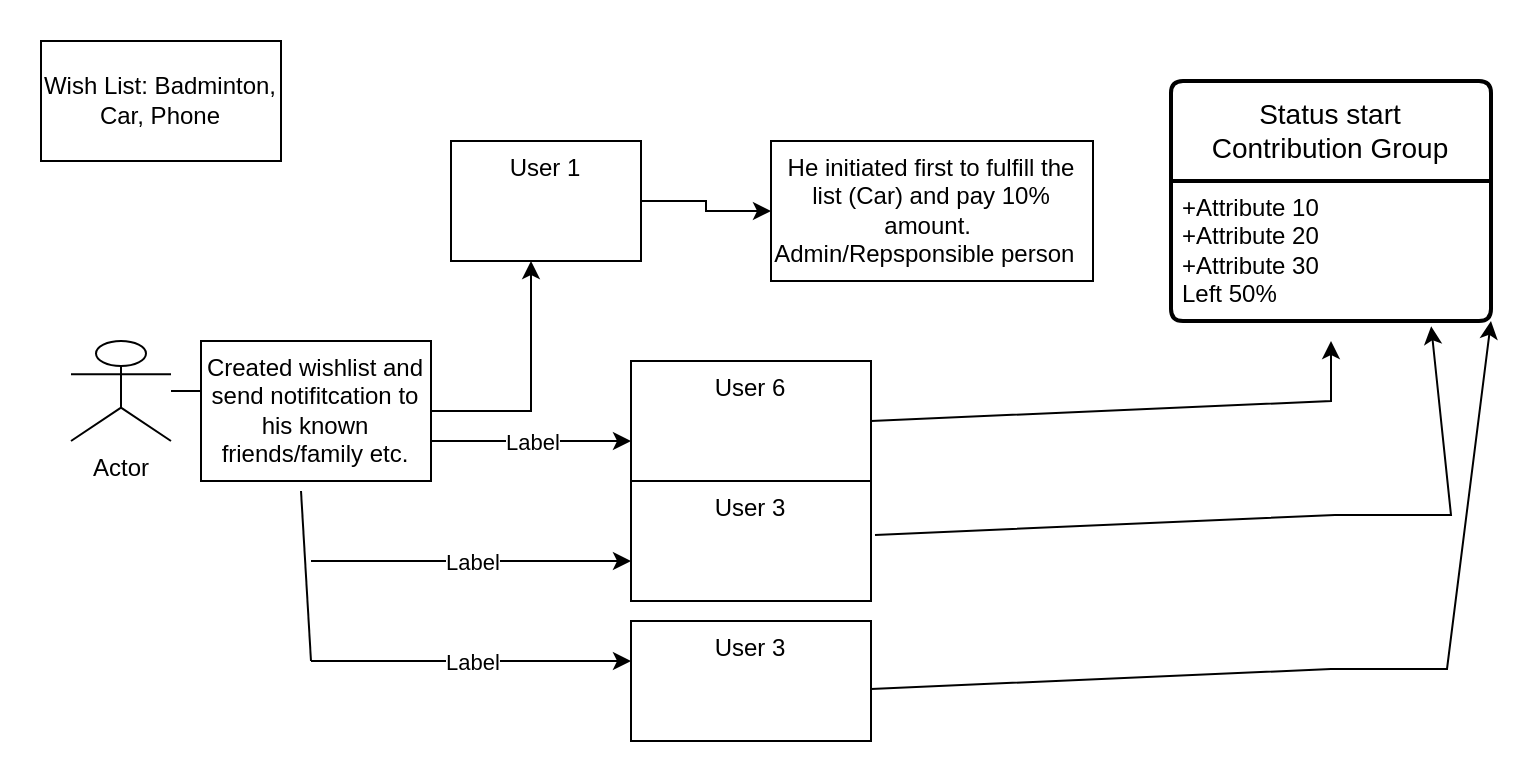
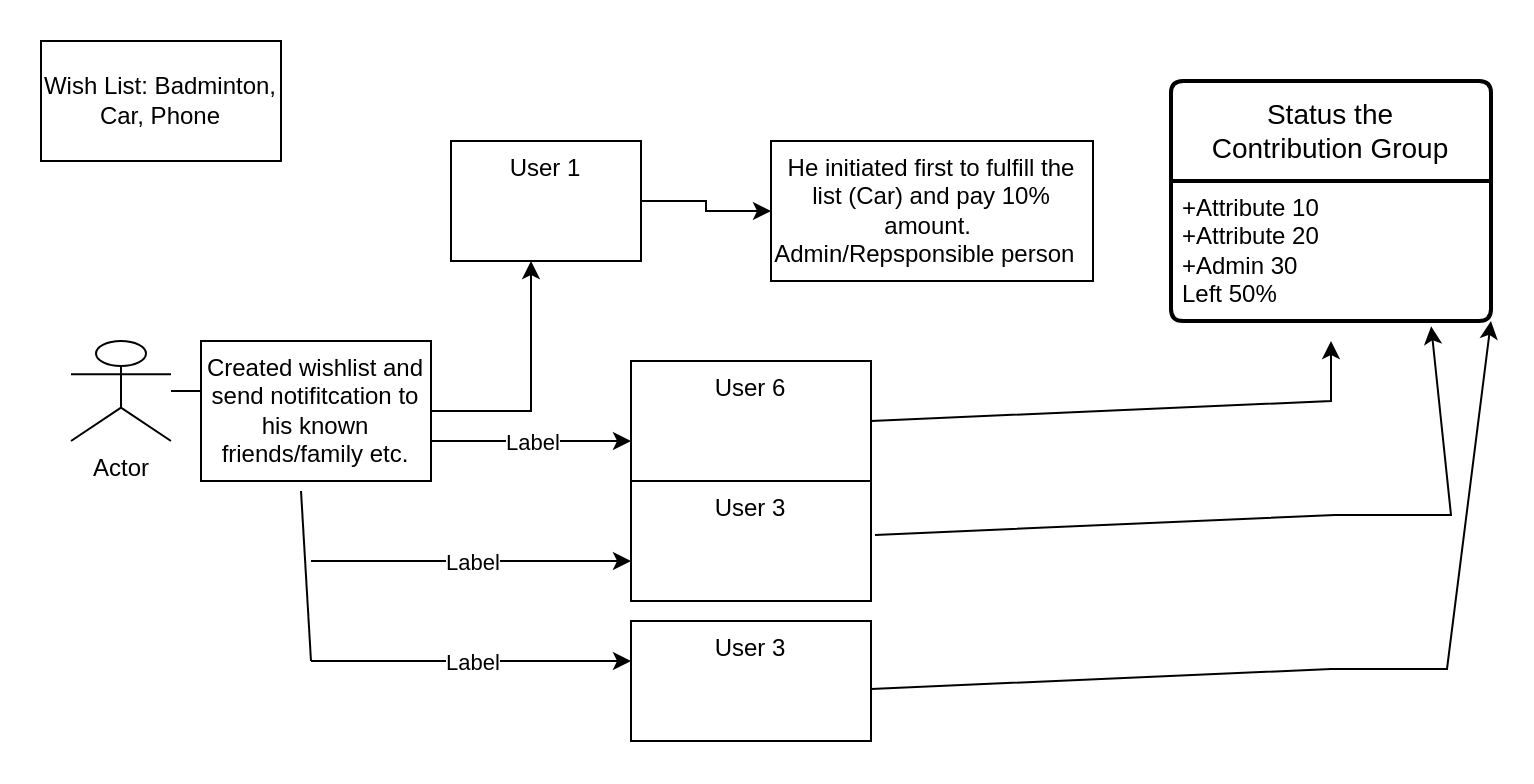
(1331, 131) -> (1331, 131)
(1264, 253) -> (1264, 253)
